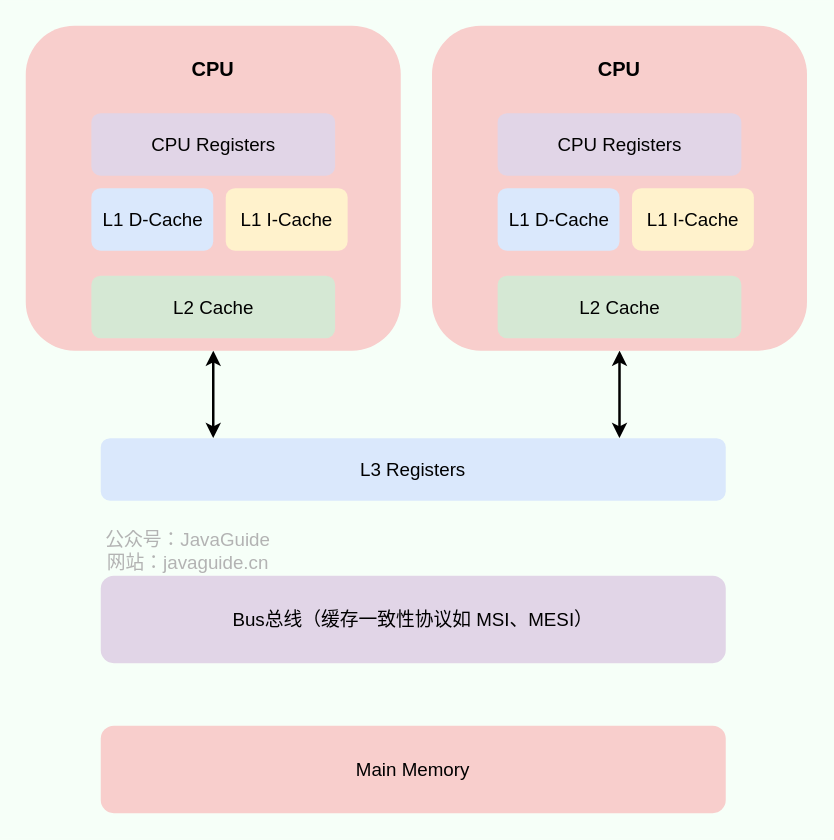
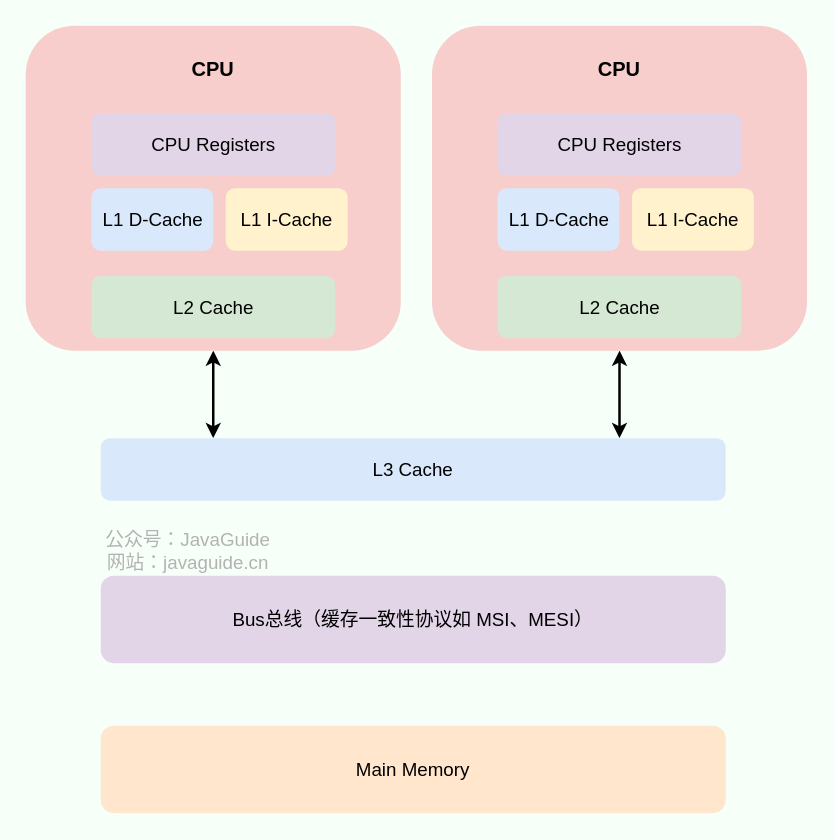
(413, 469) -> (413, 469)
(413, 769) -> (413, 769)
